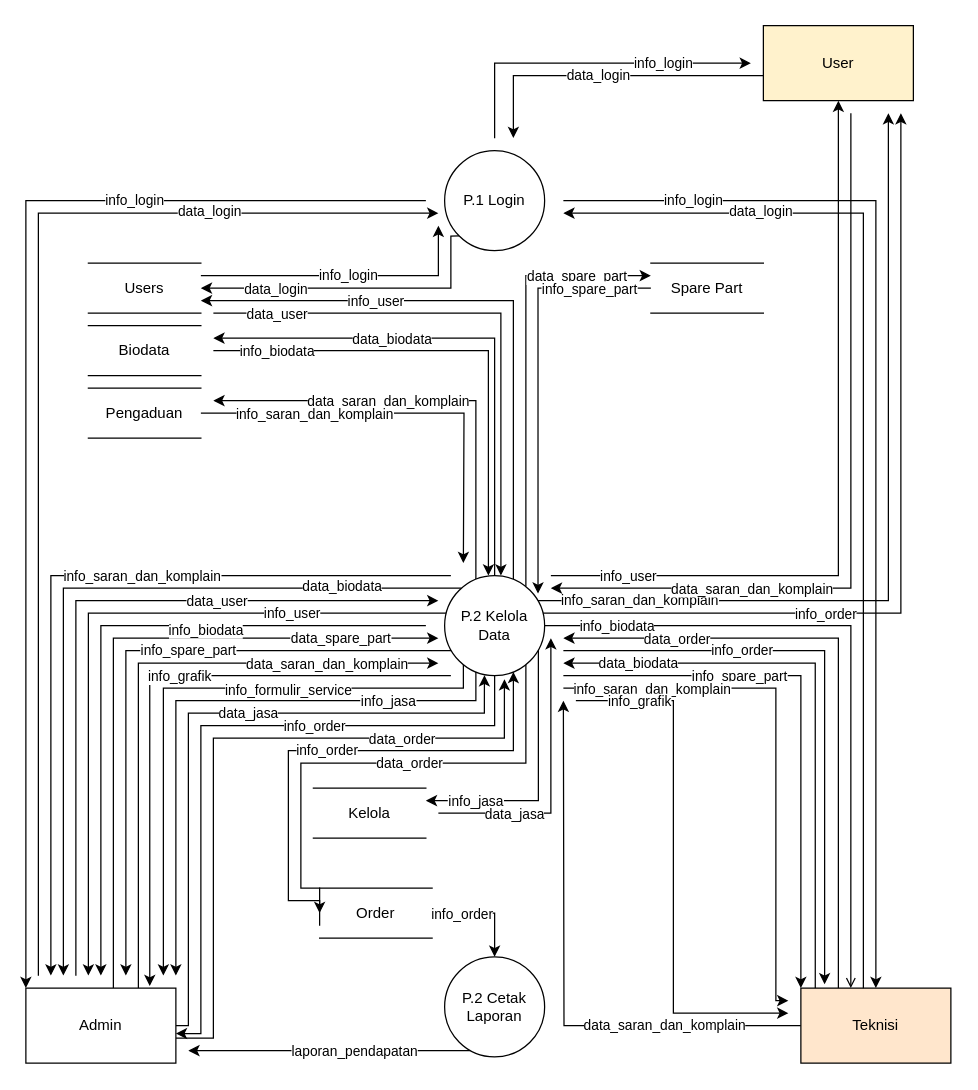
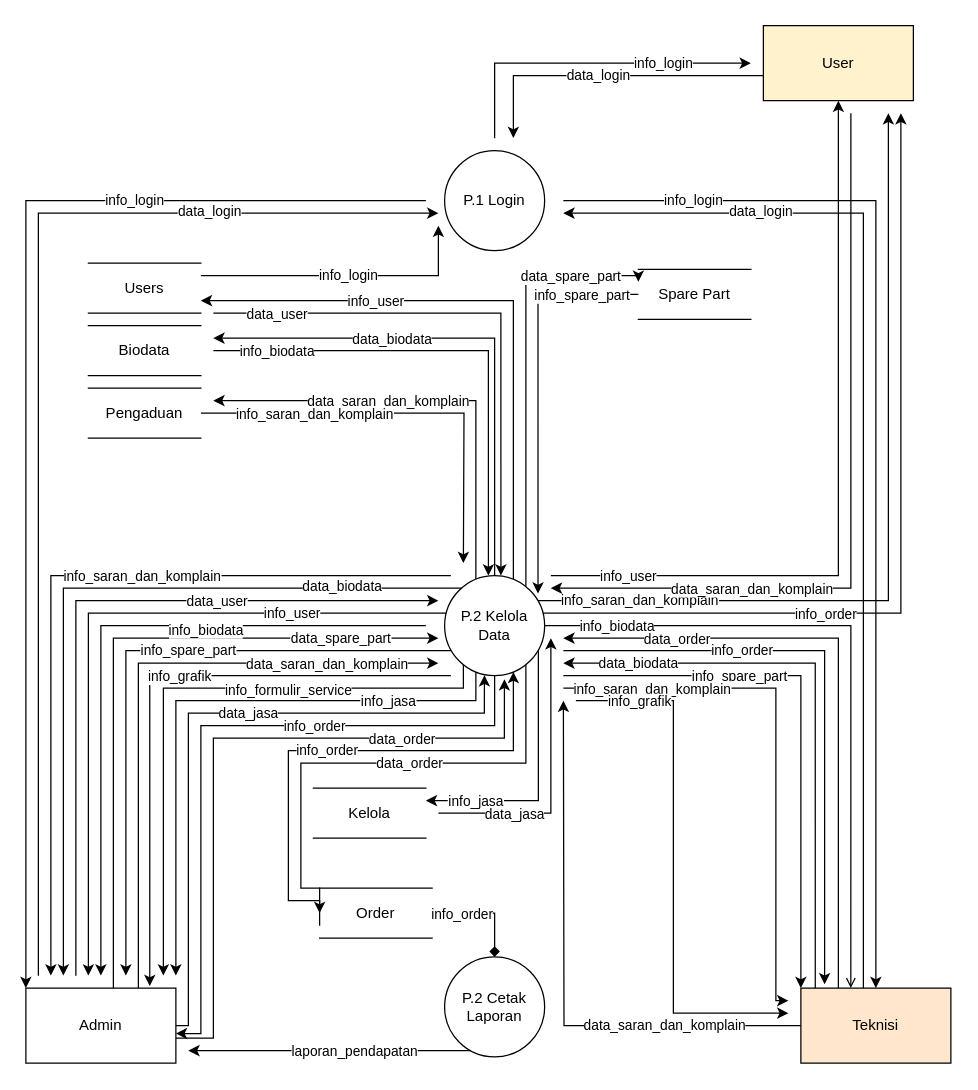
(360, 288) -> none
(707, 288) -> (694, 294)
(494, 947) -> (494, 946)
